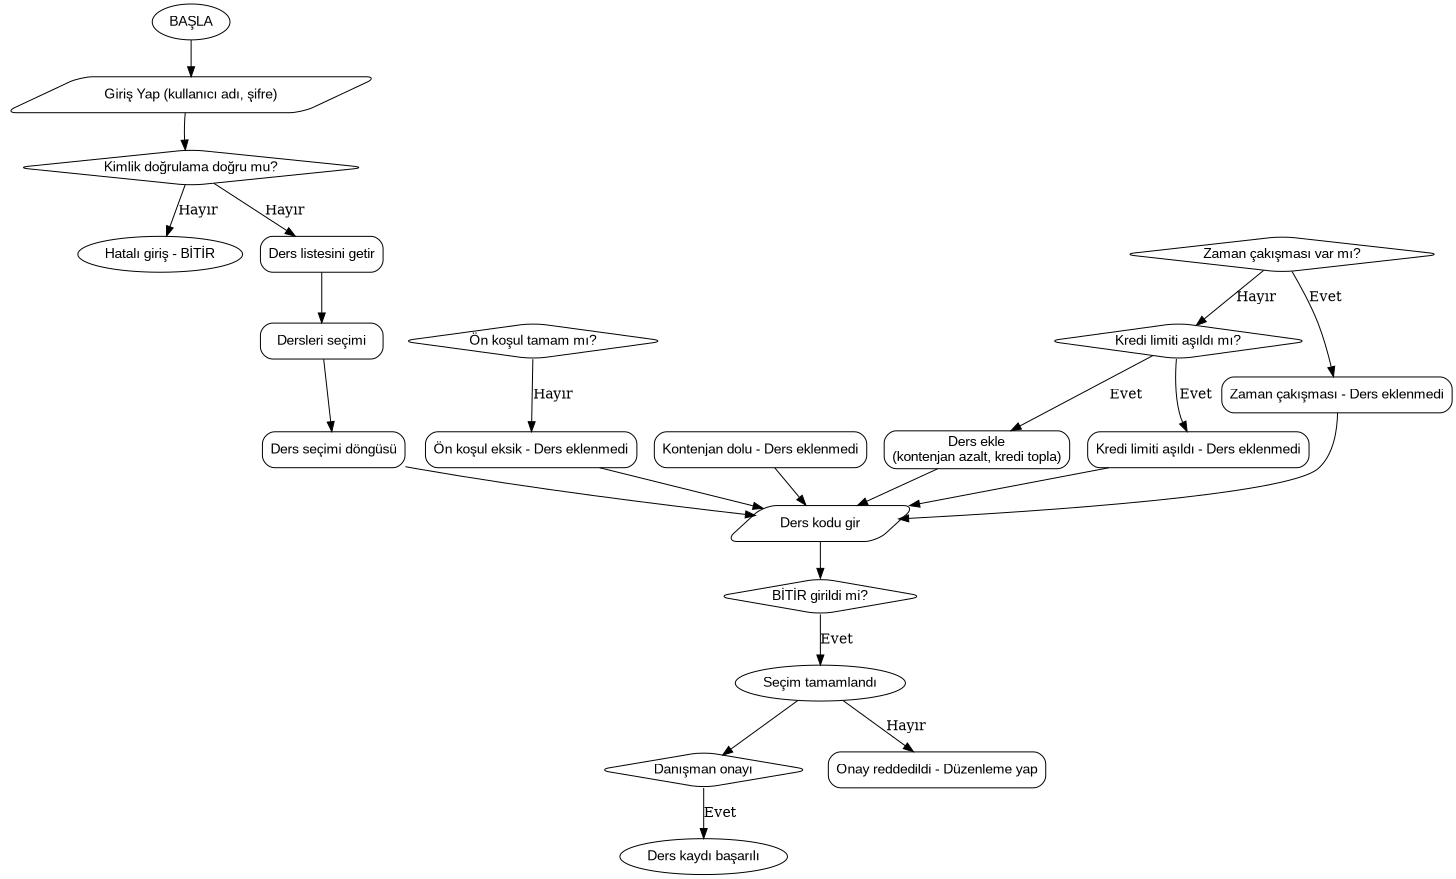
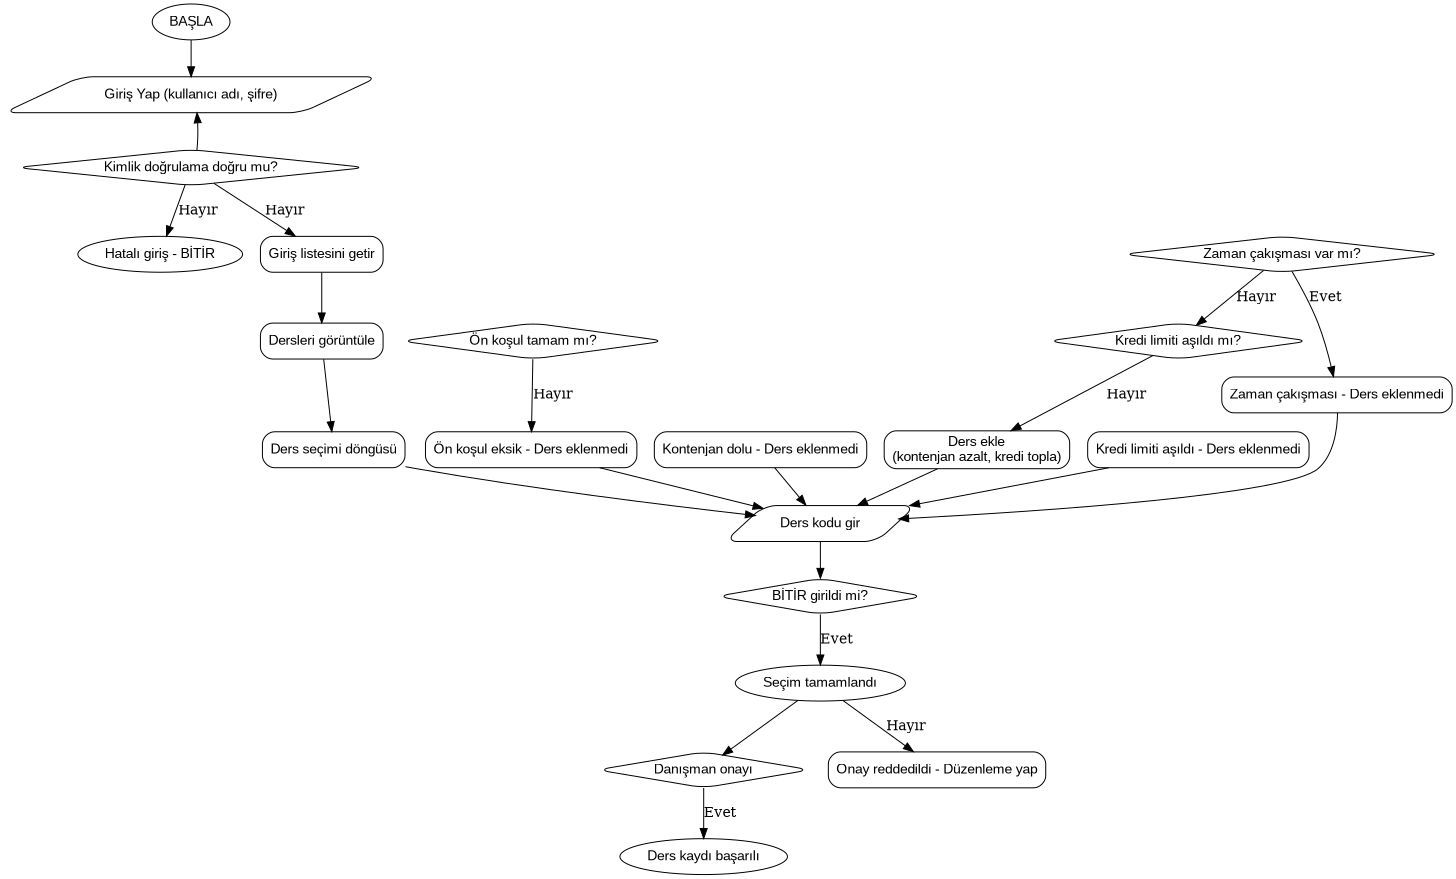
(184, 126) -> (198, 137)
(322, 254) -> (322, 254)
(322, 341) -> (322, 341)
(1176, 391) -> none
(1127, 395) -> (1127, 395)
